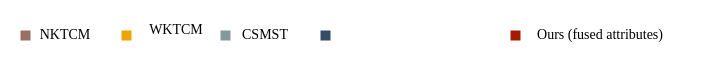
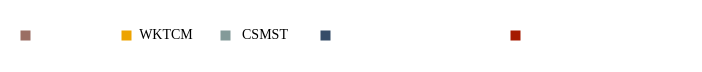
(177, 31) -> (167, 36)
(66, 36) -> none
(601, 36) -> none
